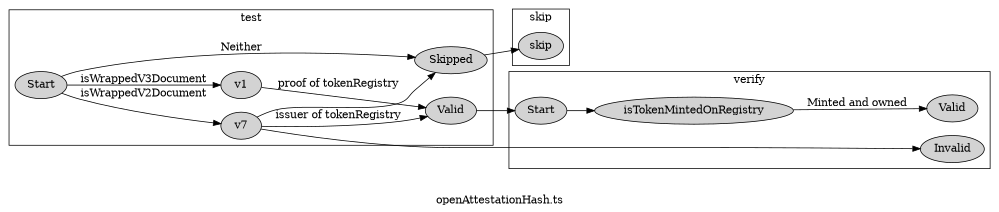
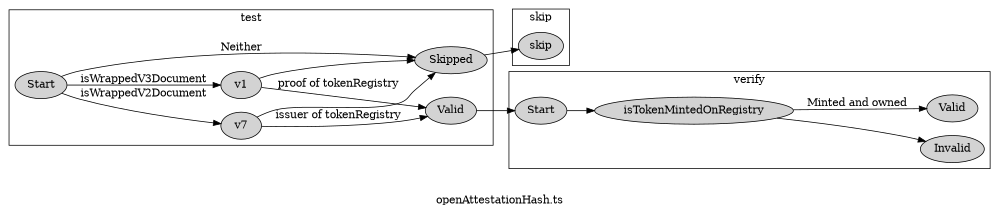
none -> (333, 65)
(586, 148) -> (848, 127)
